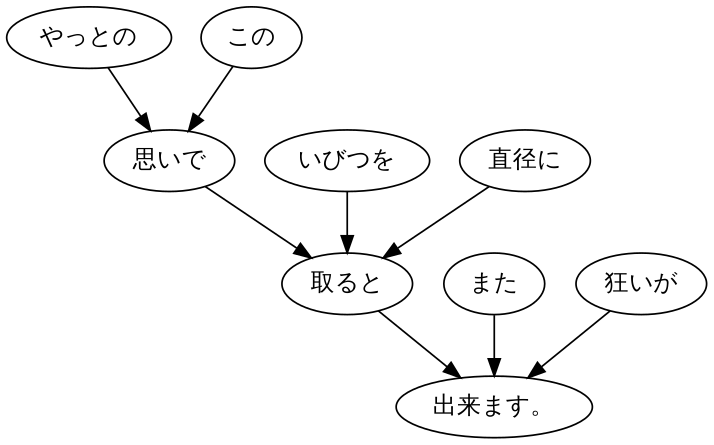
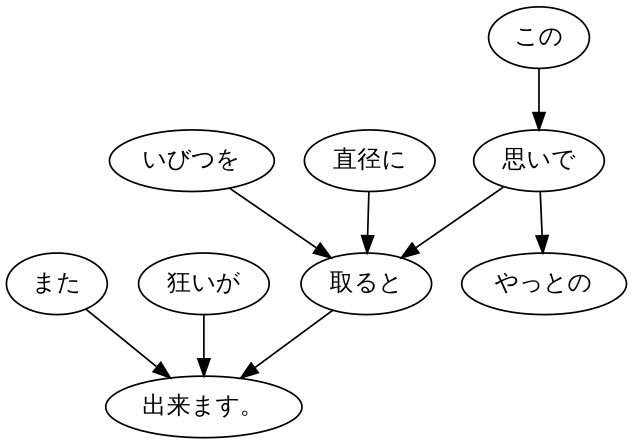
(125, 92) -> (541, 214)
